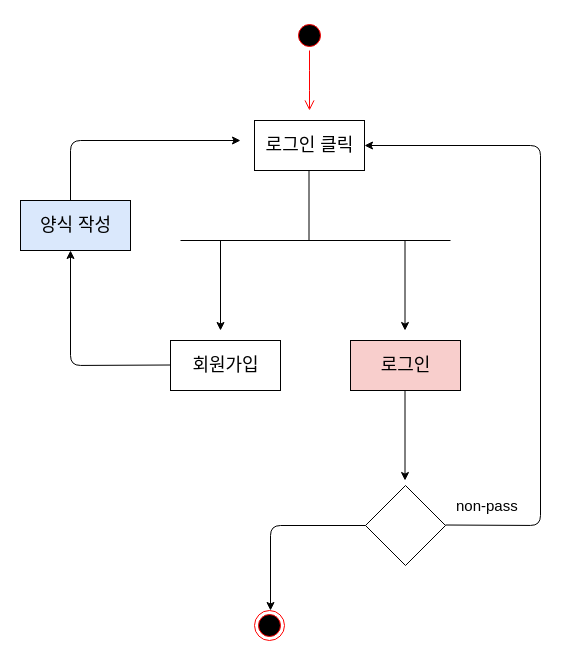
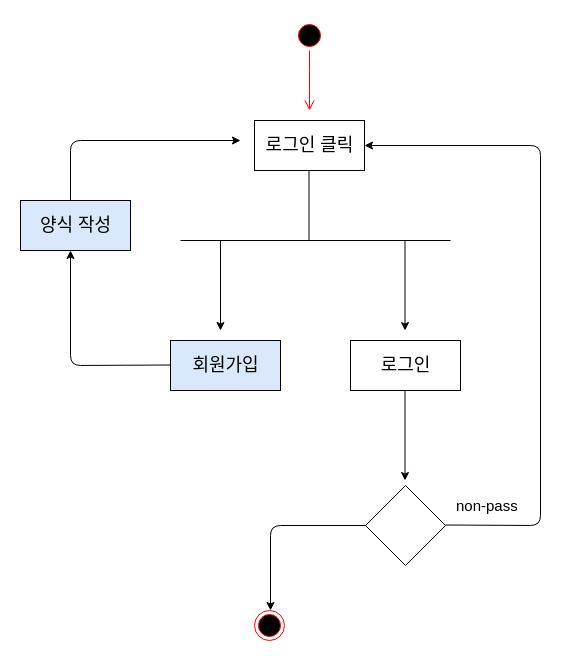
(226, 366) -> (226, 366)
(406, 366) -> (406, 366)
